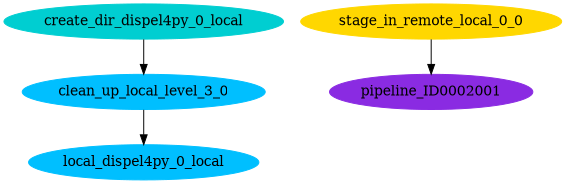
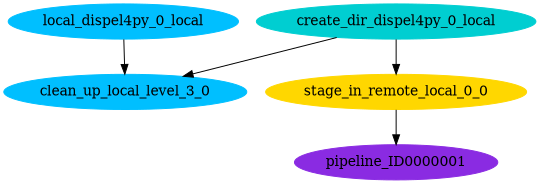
none -> (396, 52)
(431, 92) -> (396, 162)
(144, 122) -> (124, 52)
